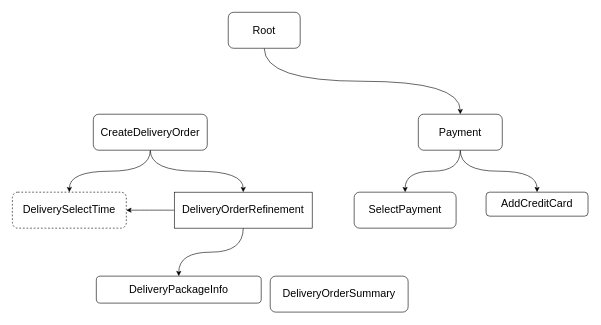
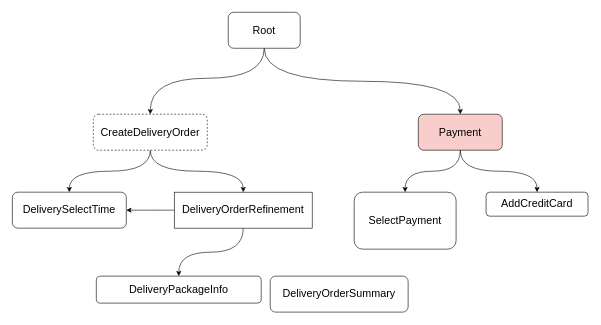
none -> (171, 83)
(150, 132) -> (150, 132)
(461, 132) -> (461, 132)
(69, 210) -> (69, 210)
(405, 210) -> (405, 221)
